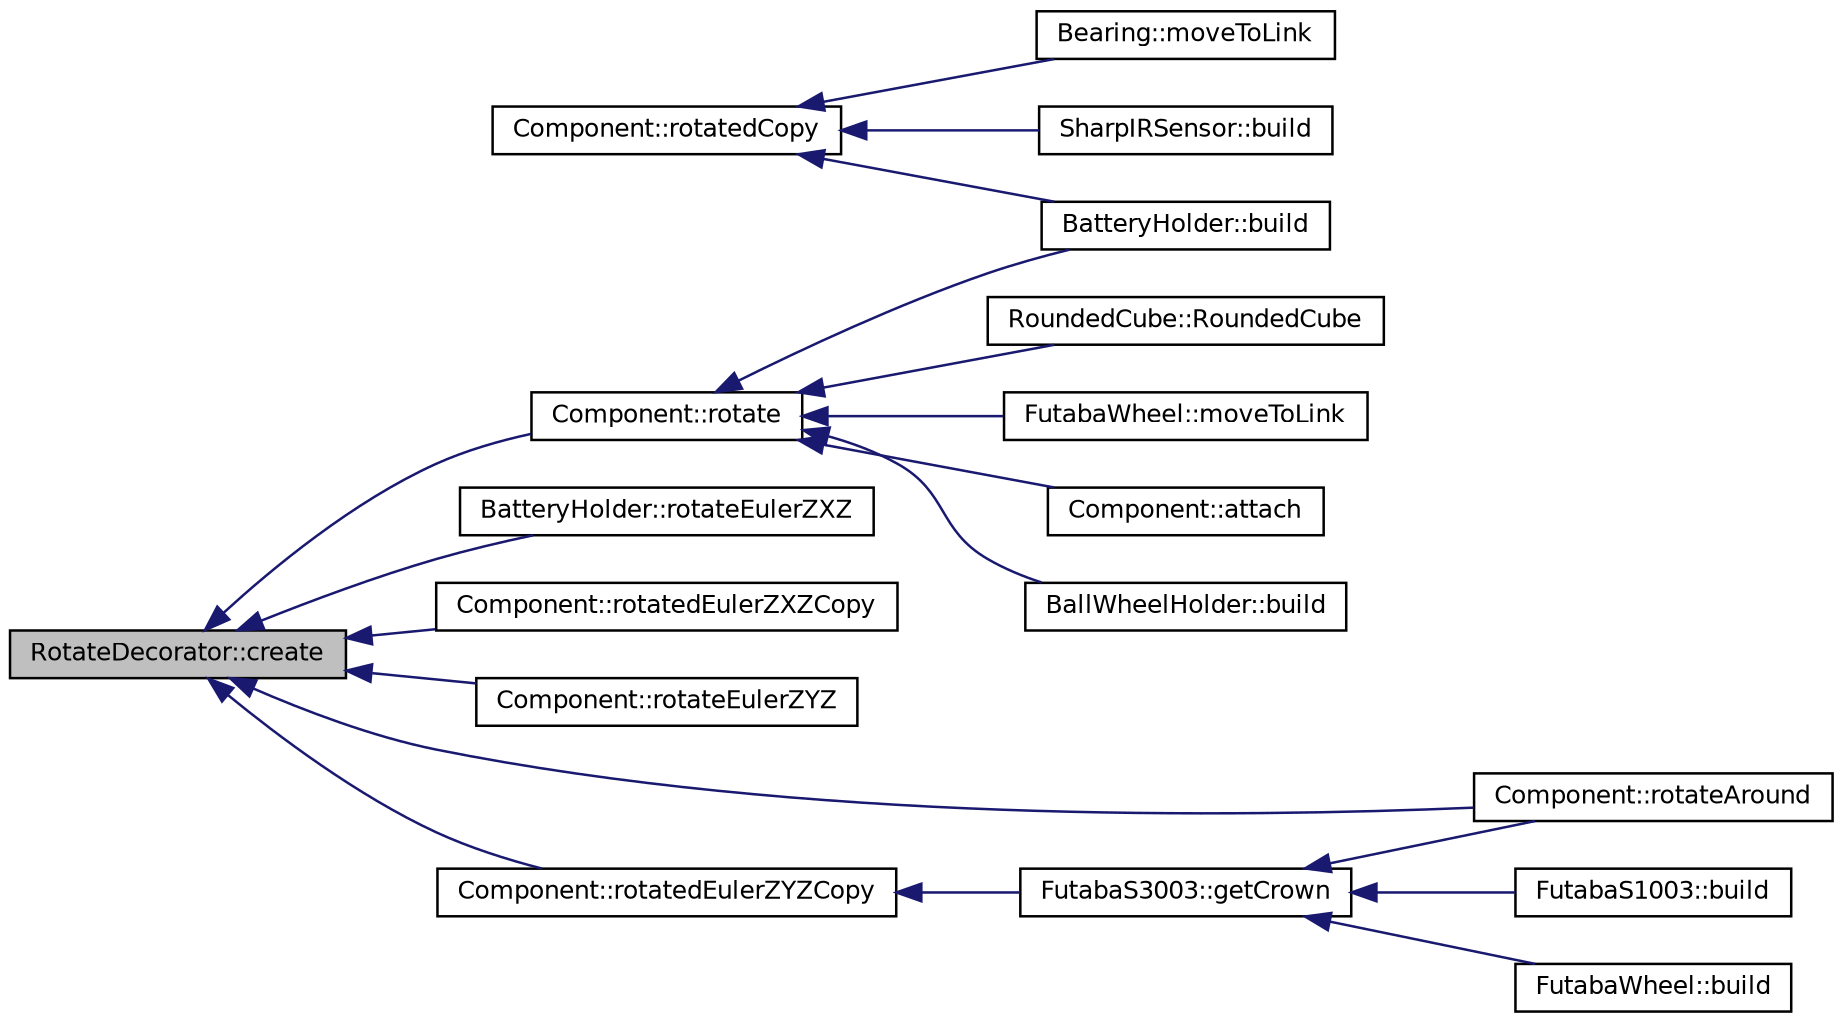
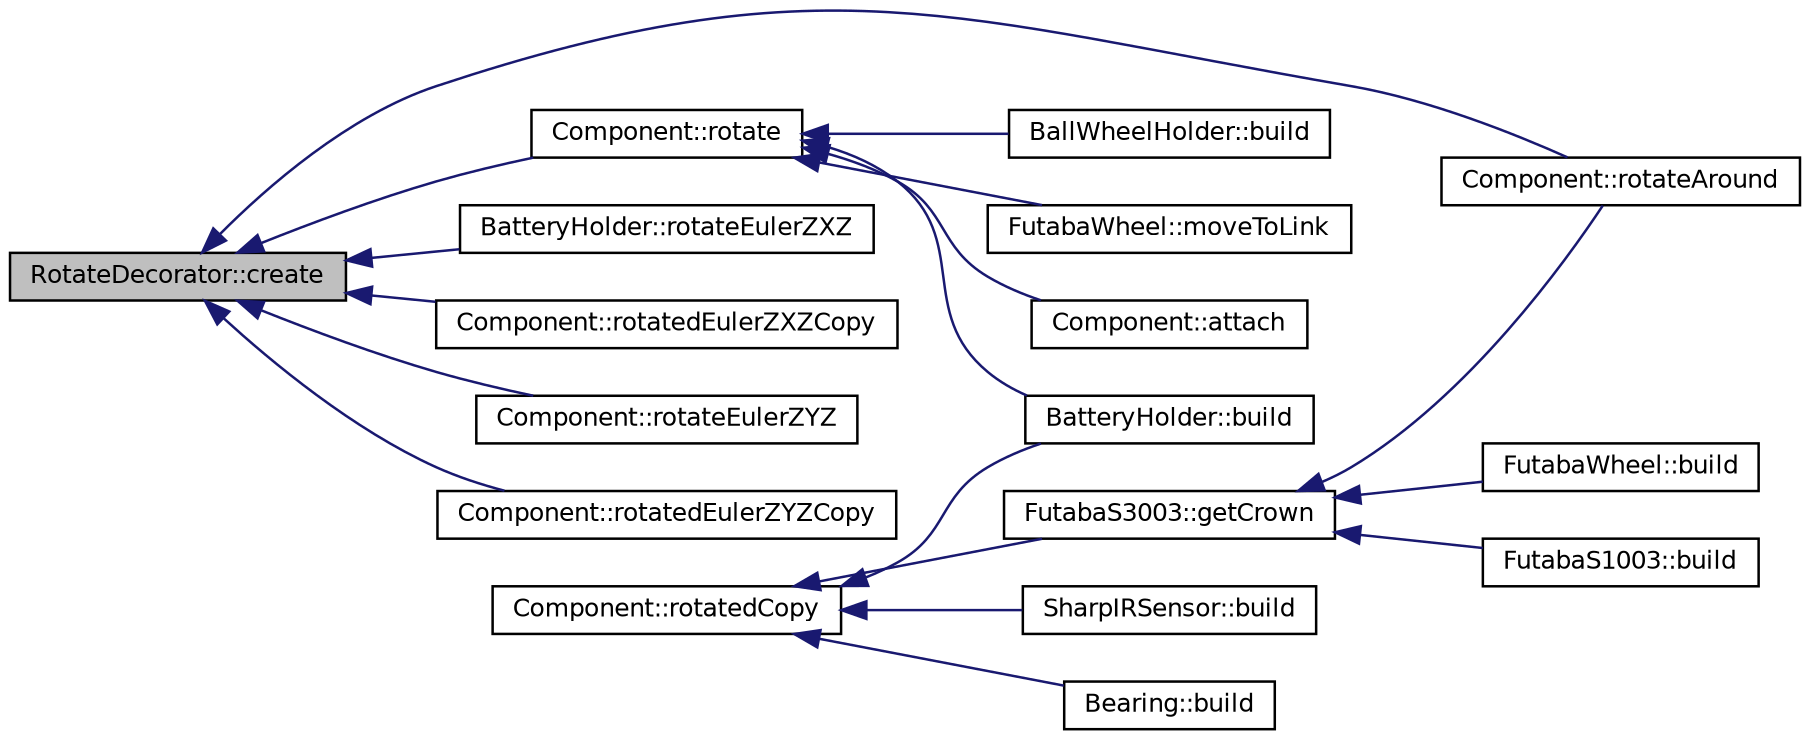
(1186, 35) -> (1169, 705)
(1186, 321) -> none
(971, 892) -> (931, 560)
